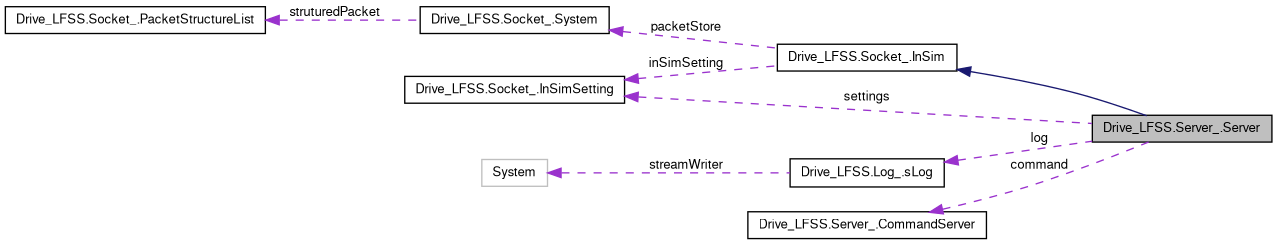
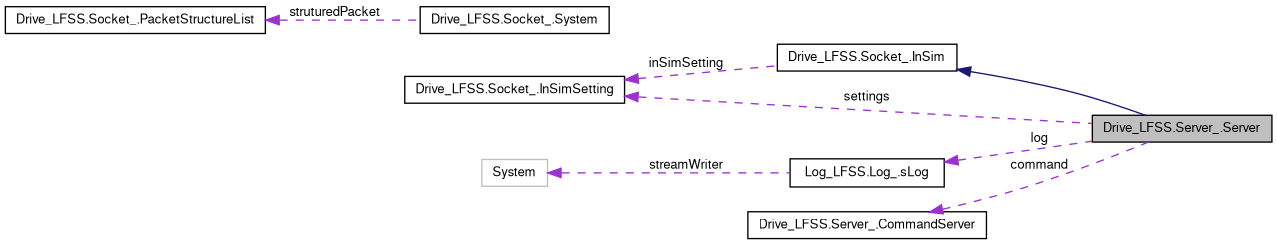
(700, 40) -> none
(867, 173) -> (867, 173)
